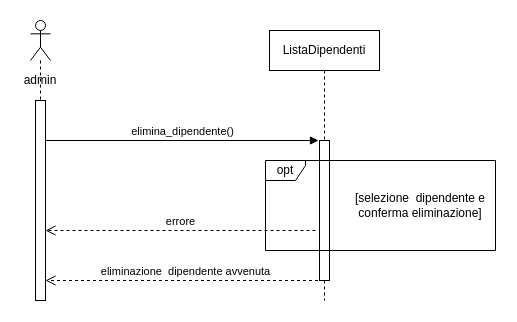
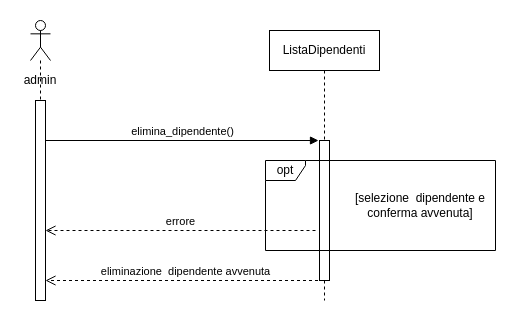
(421, 206) -> (421, 206)
